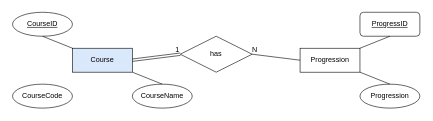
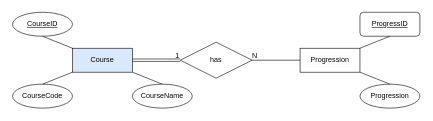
(216, 54) -> (216, 60)
none -> (57, 78)
